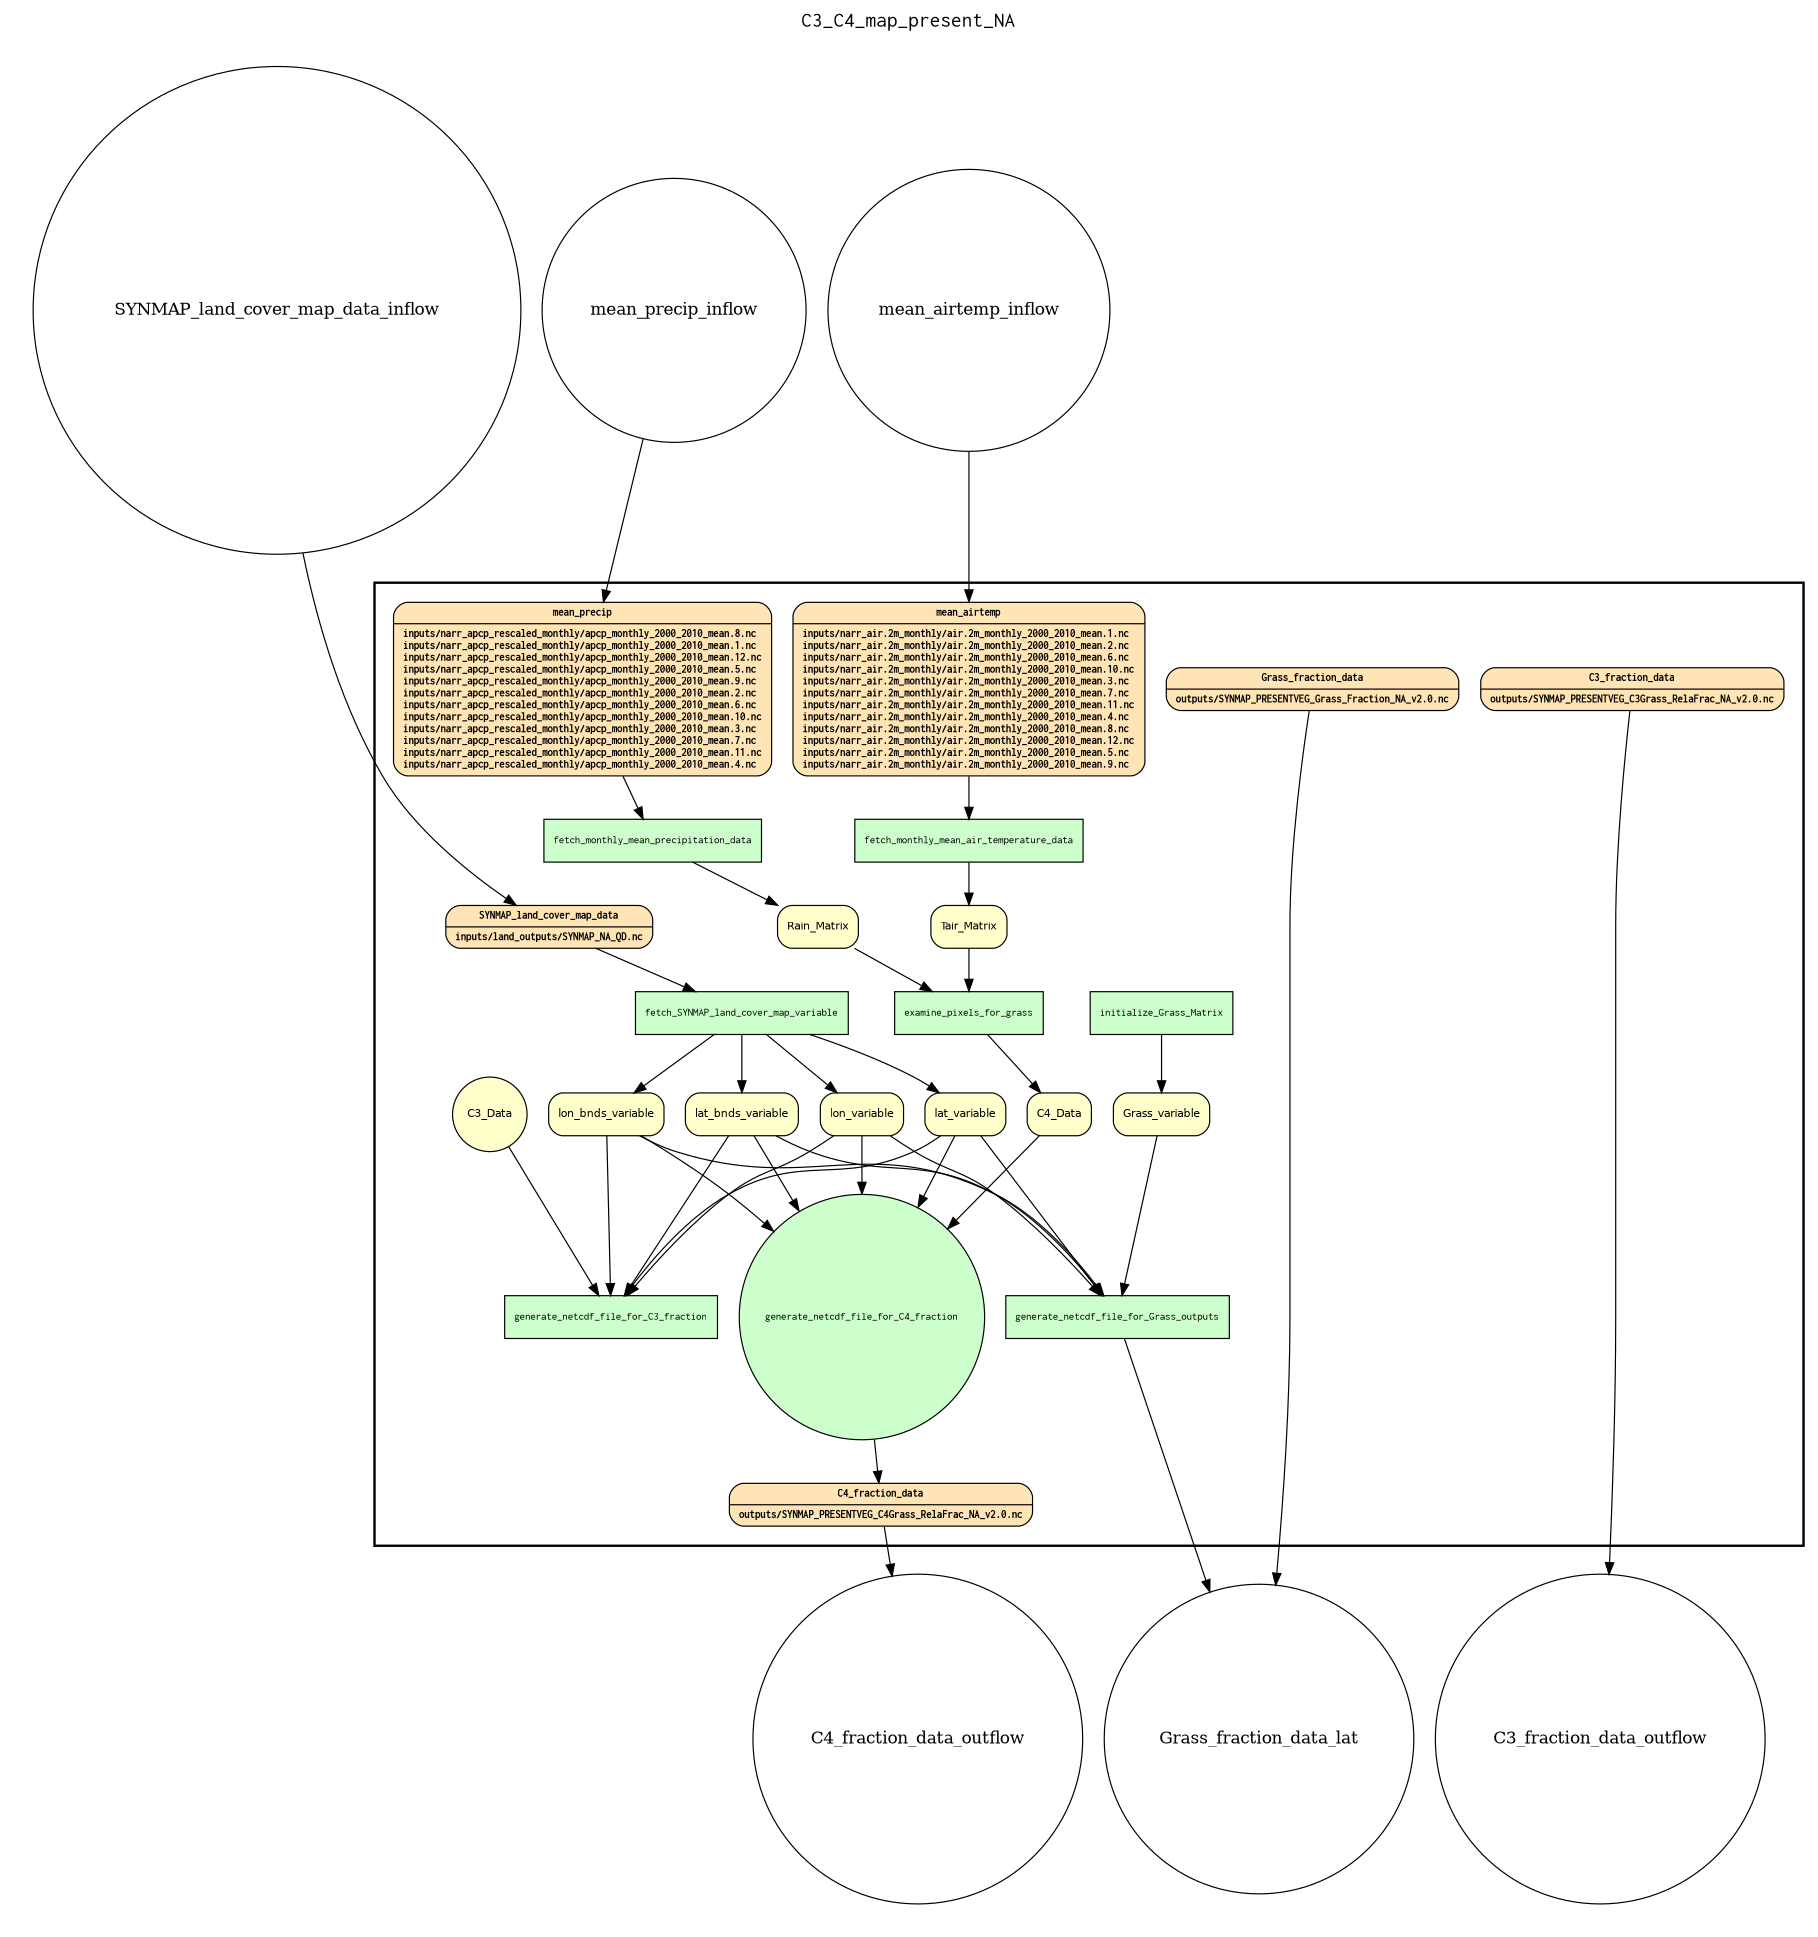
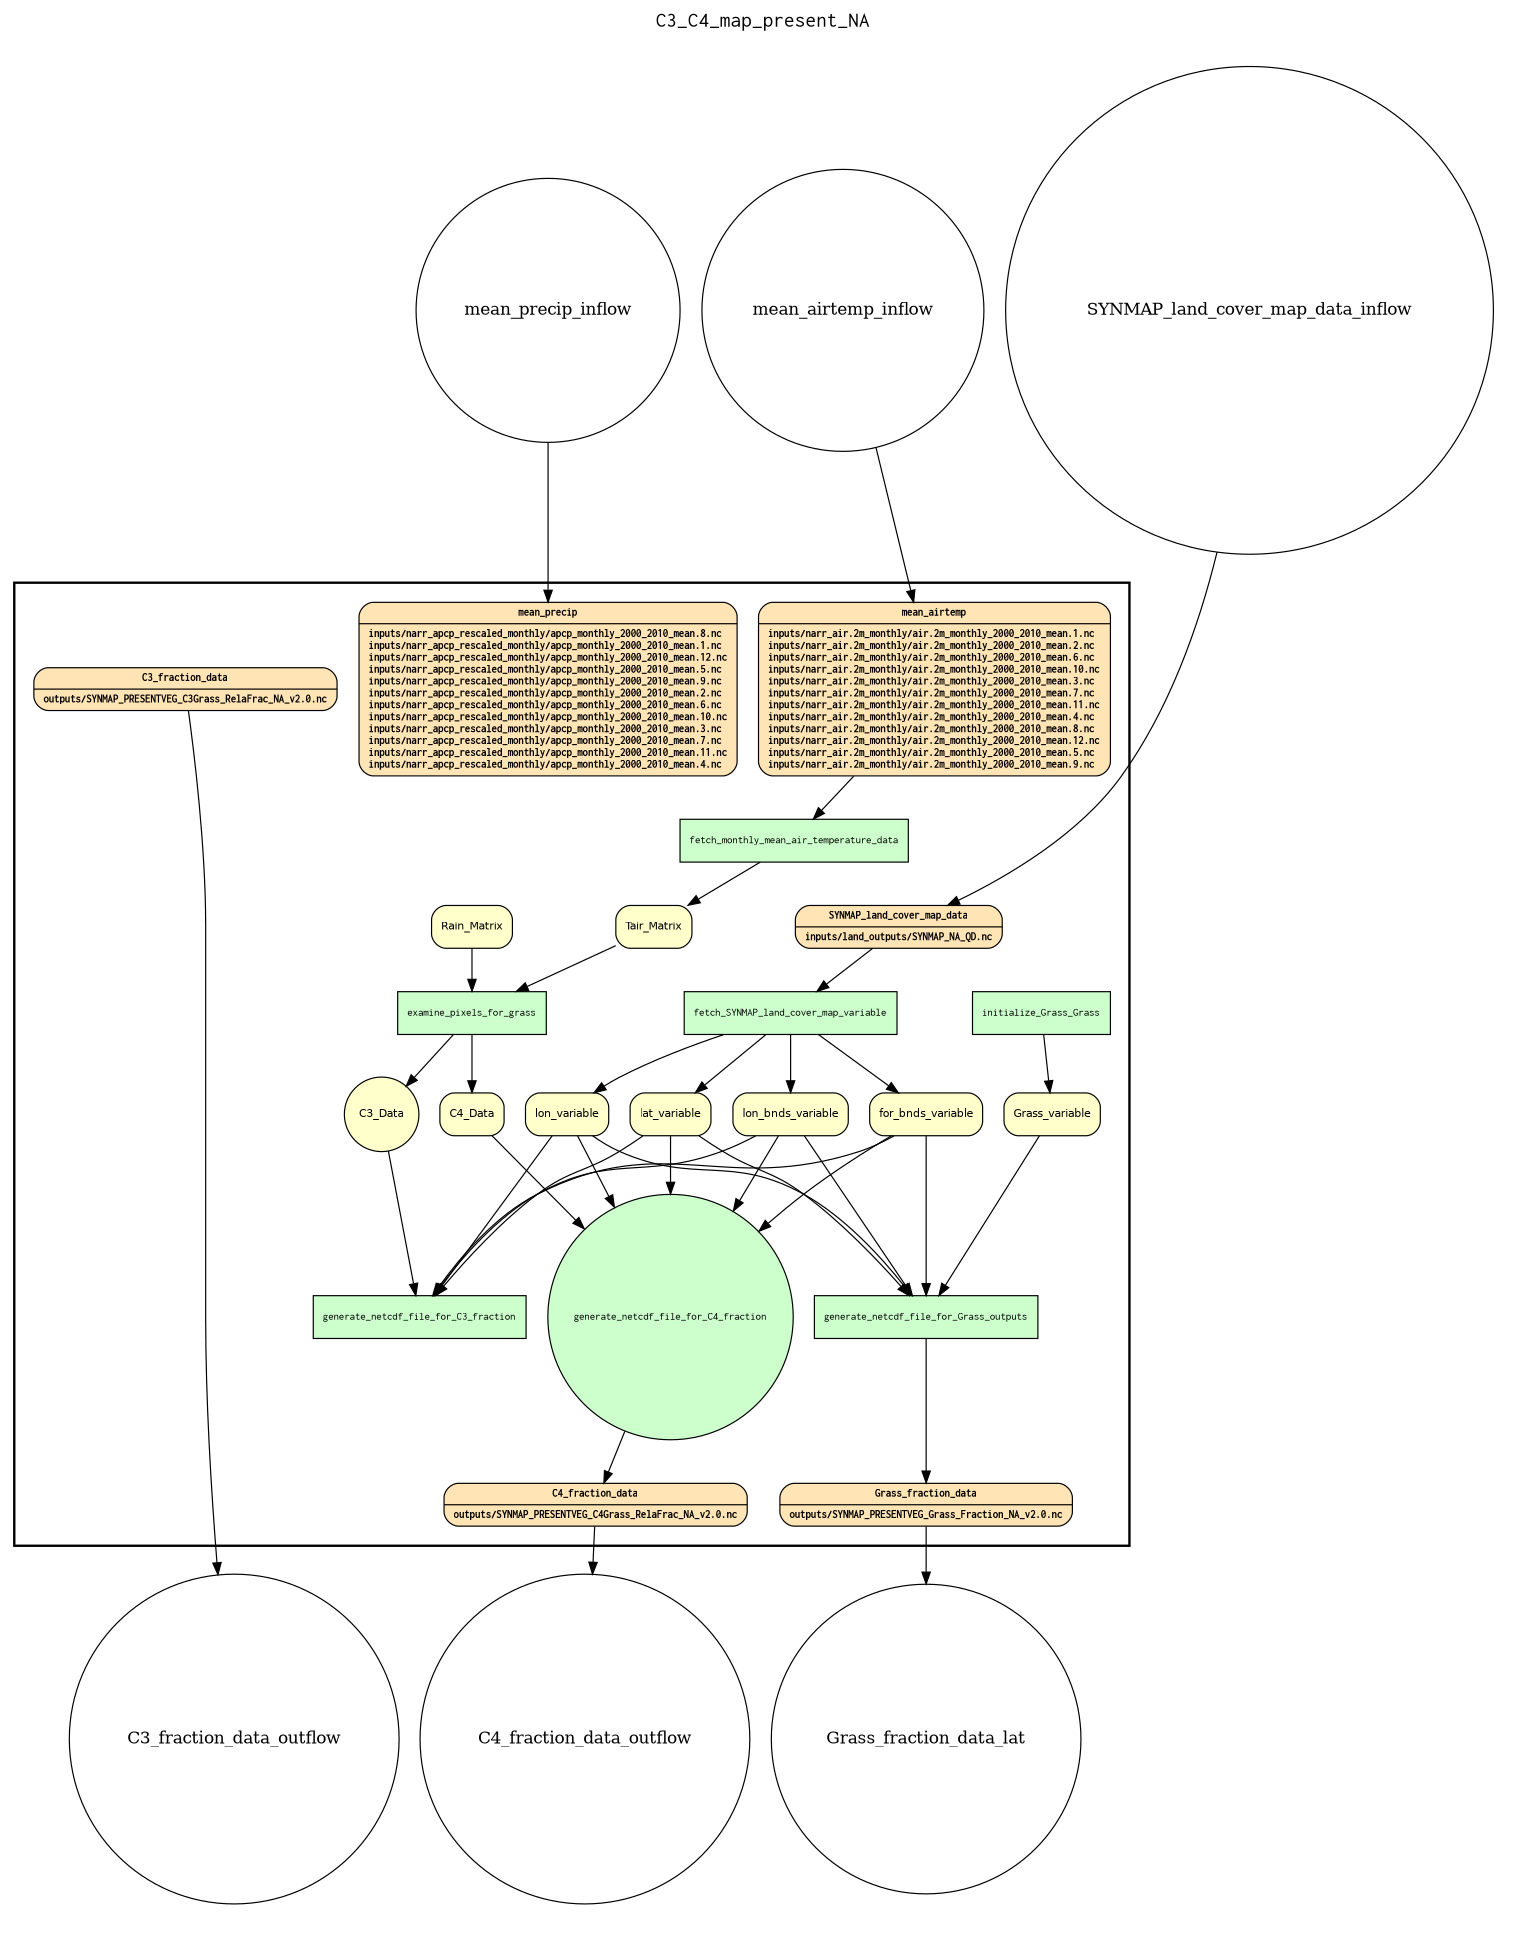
(653, 841) -> none
(1162, 1013) -> (1041, 1013)
none -> (434, 1056)
(742, 1114) -> (926, 1114)
(1165, 1459) -> (926, 1405)
